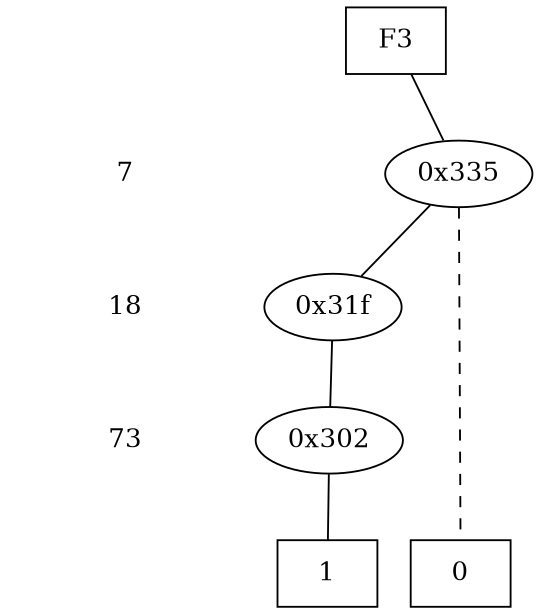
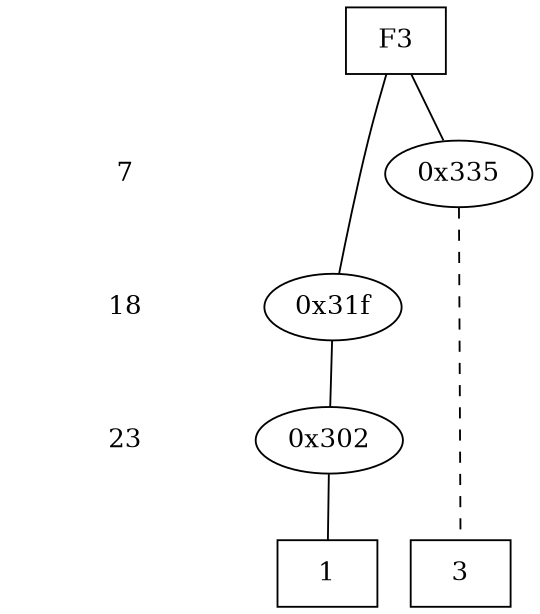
(396, 241) -> (360, 173)
(126, 440) -> (126, 440)
(461, 574) -> (461, 574)
